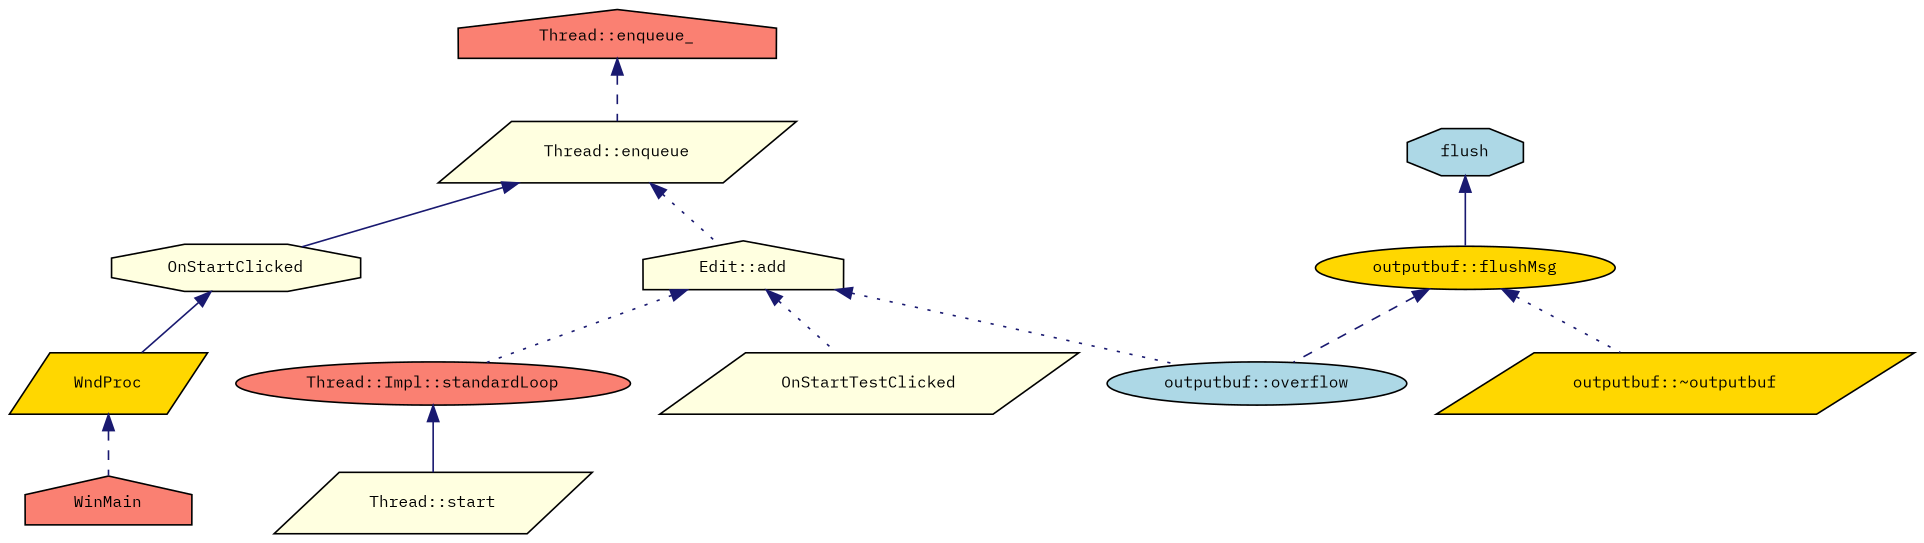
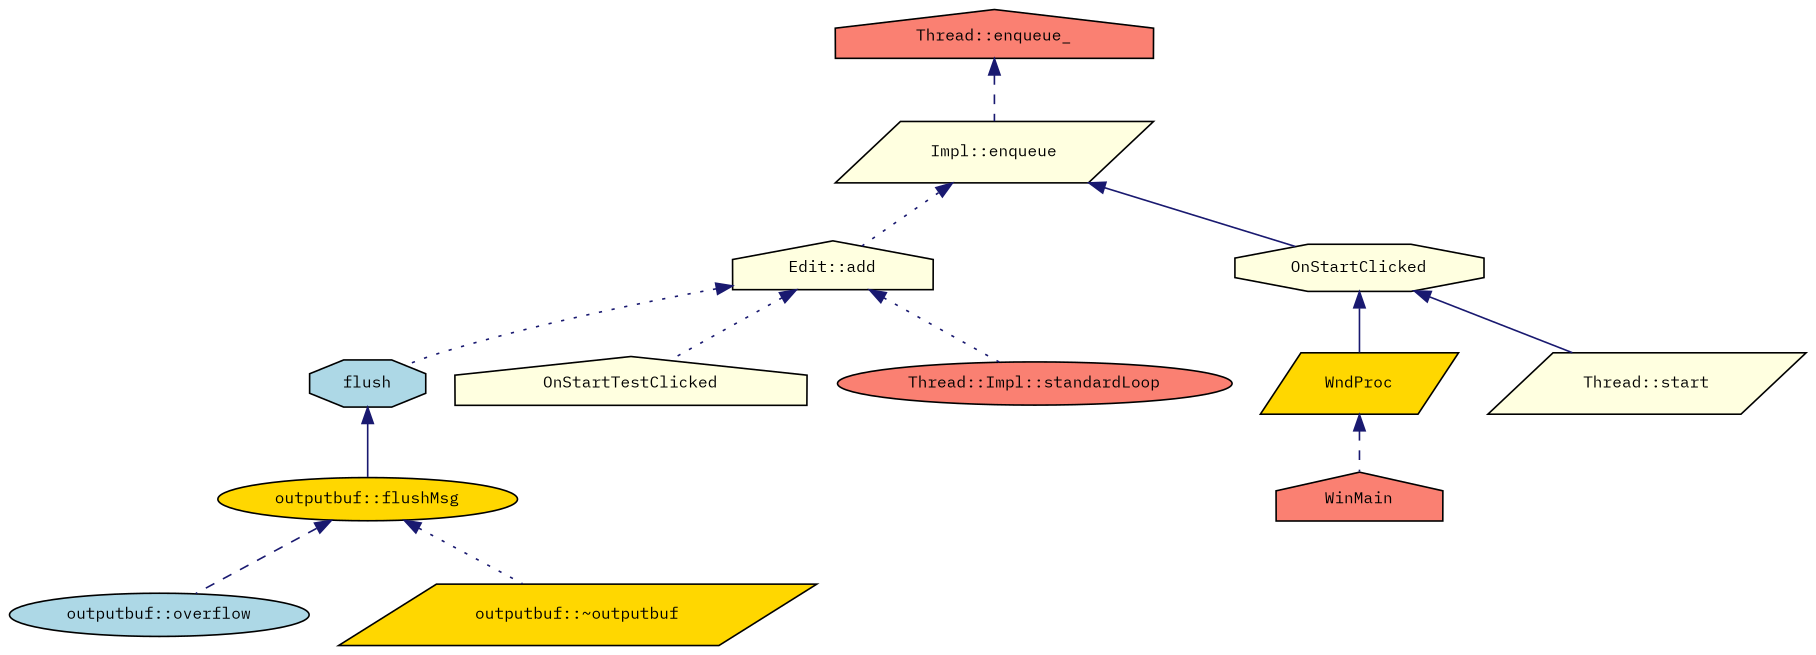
(617, 152) -> (994, 152)
(1015, 329) -> (559, 321)
(869, 384) -> (631, 384)
(433, 447) -> (1501, 325)
